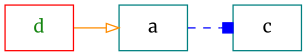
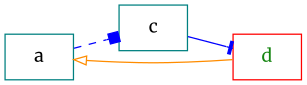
none -> (207, 42)
